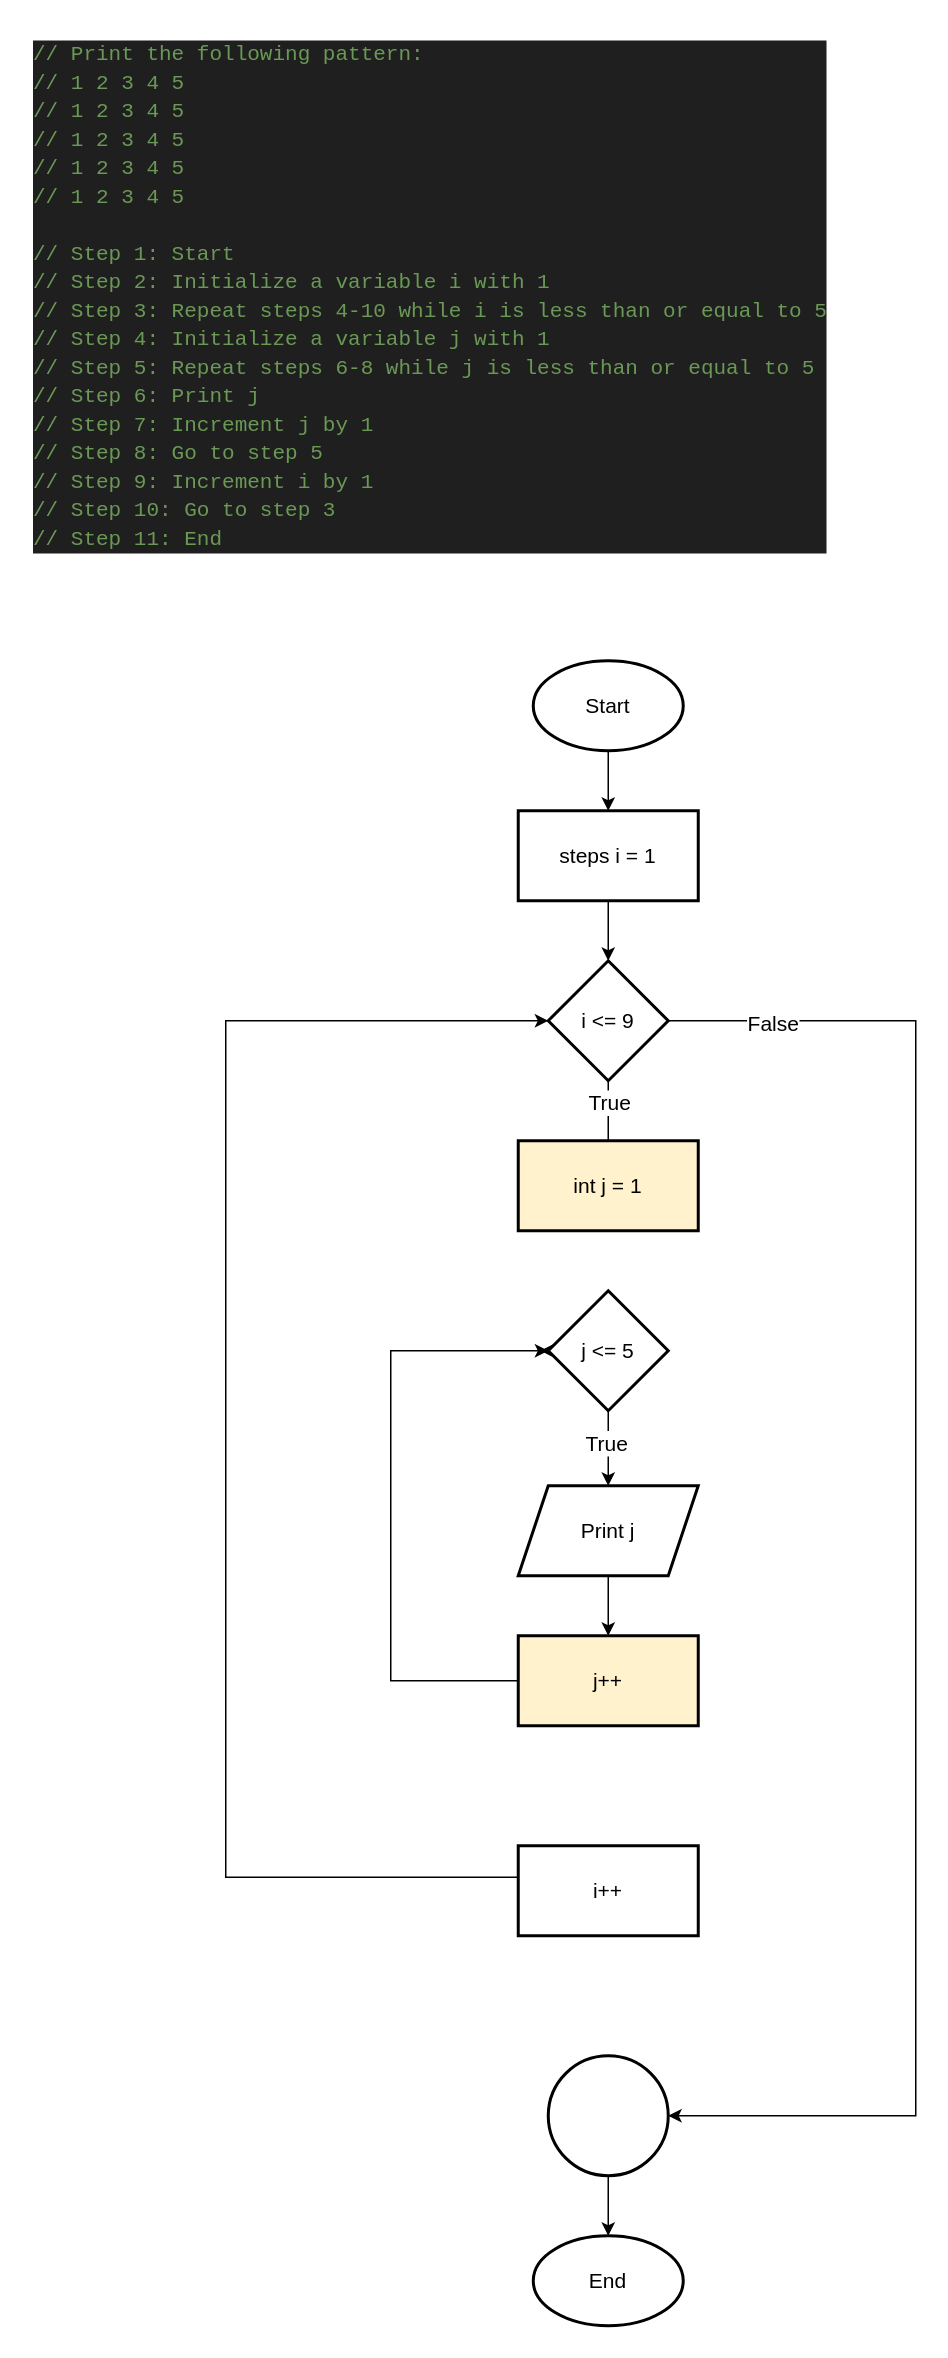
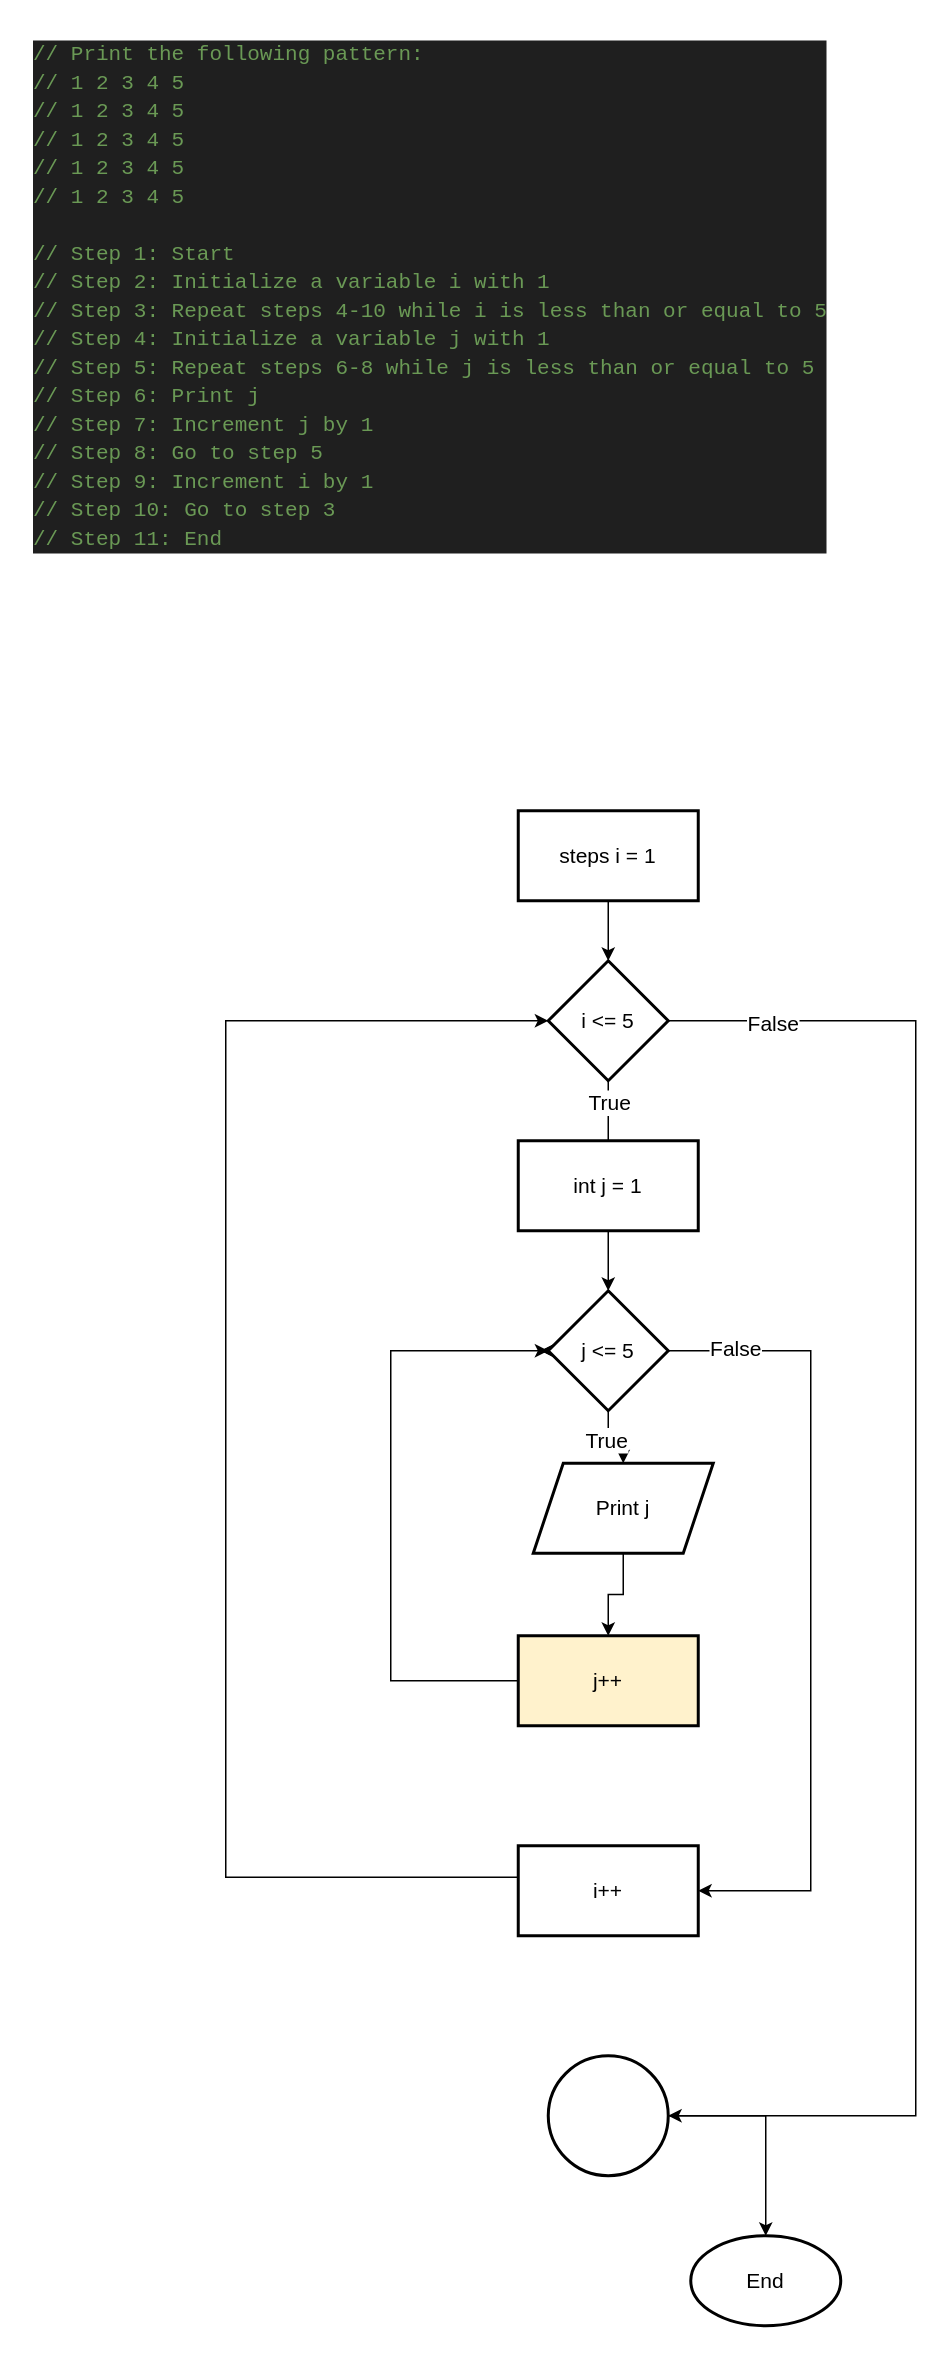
(608, 706) -> none
(608, 776) -> none
(608, 1021) -> (608, 1021)
(608, 1186) -> (608, 1186)
none -> (608, 1256)
(608, 1531) -> (623, 1508)
none -> (811, 1601)
(608, 2281) -> (766, 2281)
